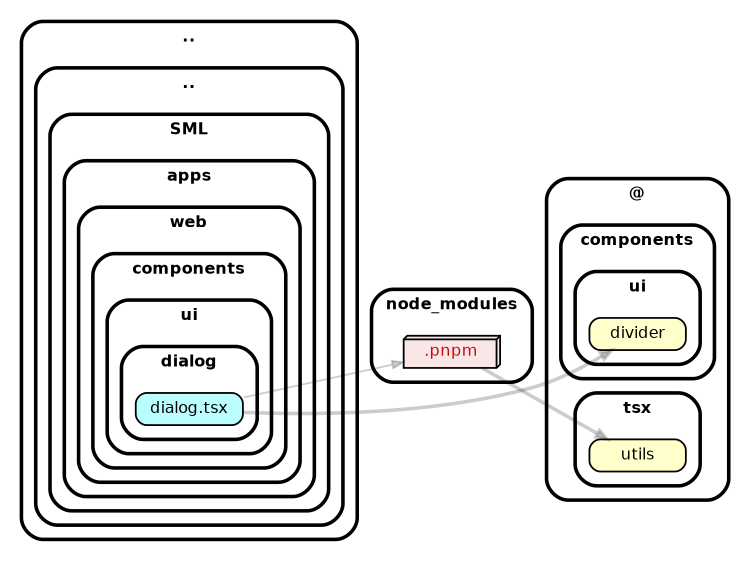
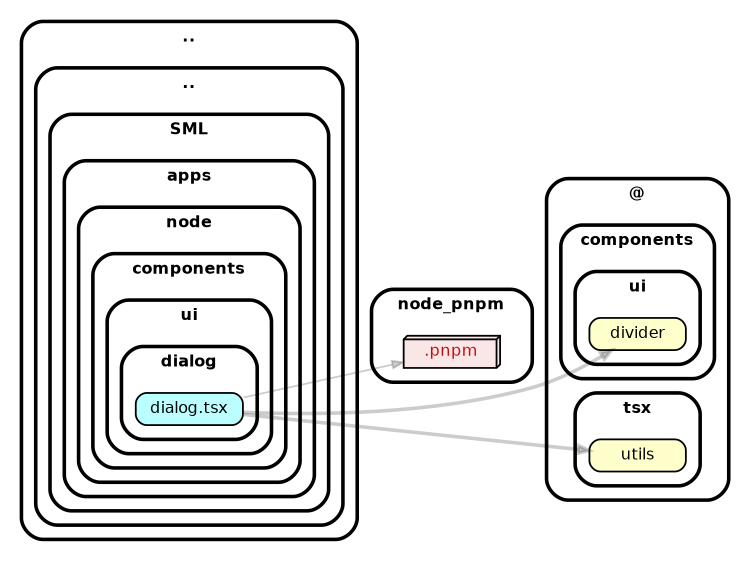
(189, 223) -> (189, 223)
(452, 305) -> (452, 305)
(560, 412) -> (411, 432)
